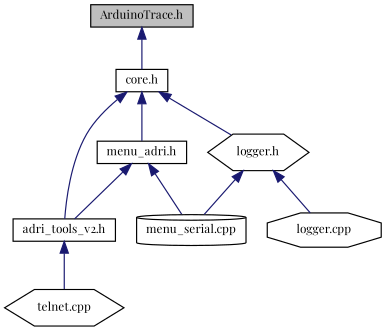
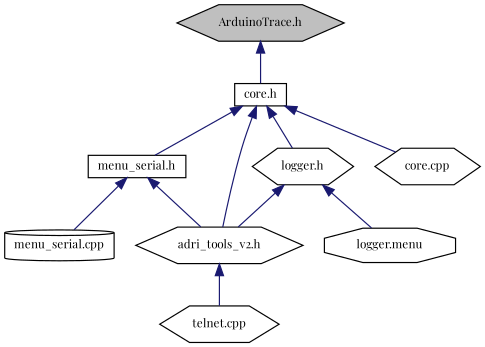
(142, 16) -> (261, 23)
(142, 152) -> (137, 167)
none -> (428, 167)
(220, 197) -> (257, 210)
(64, 230) -> (219, 245)
(324, 230) -> (390, 245)
